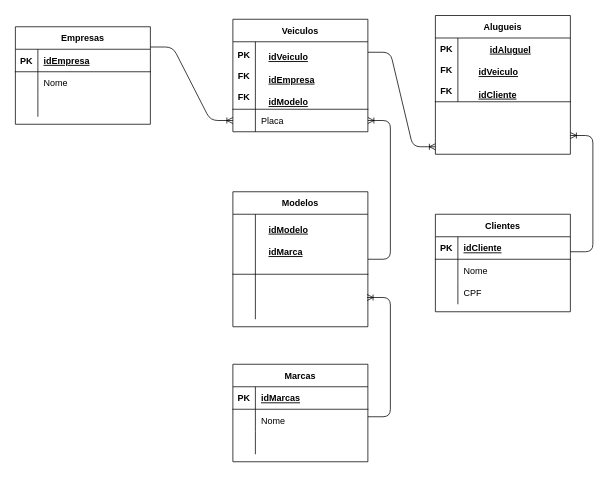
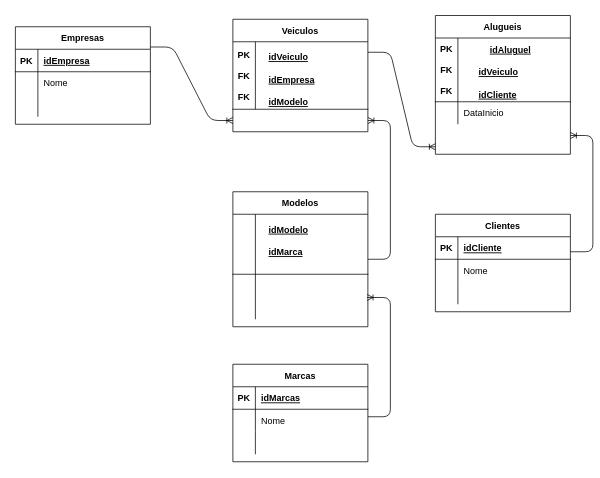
none -> (514, 113)
(312, 120) -> none
(514, 293) -> none
